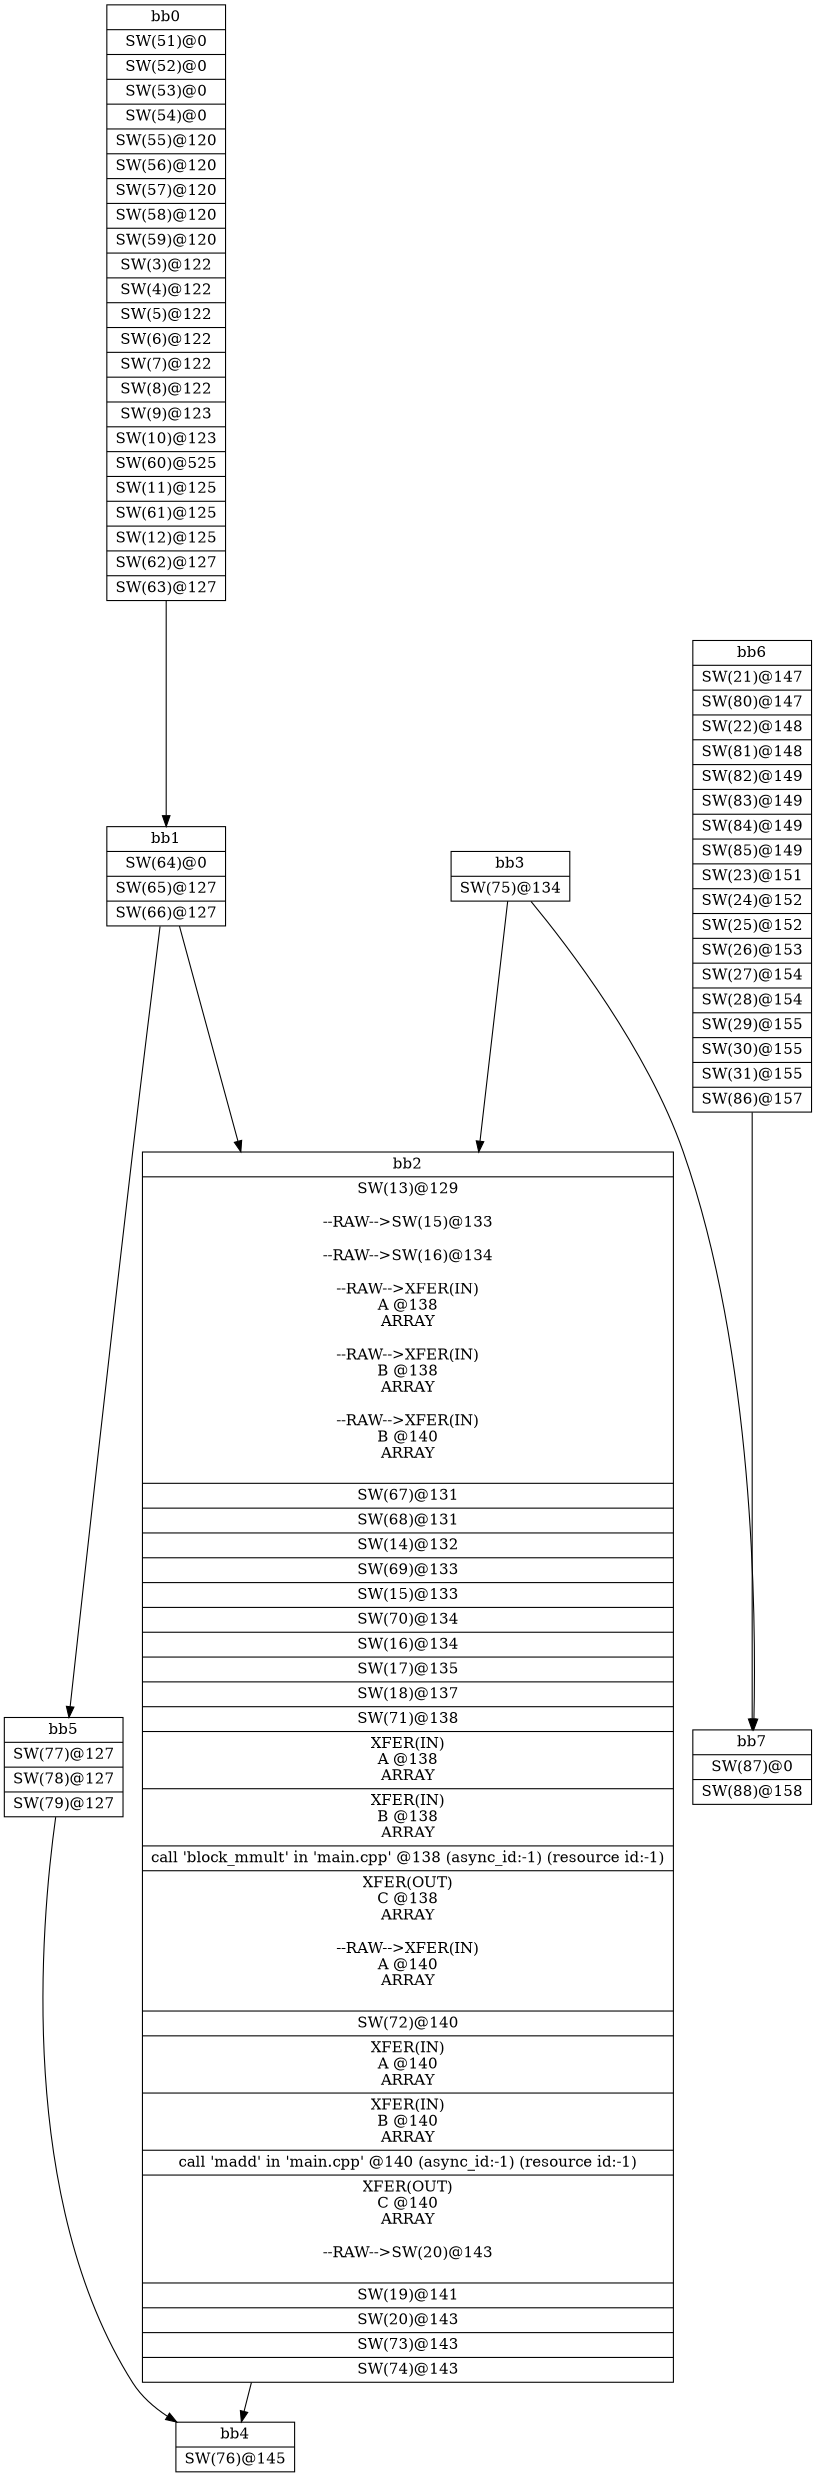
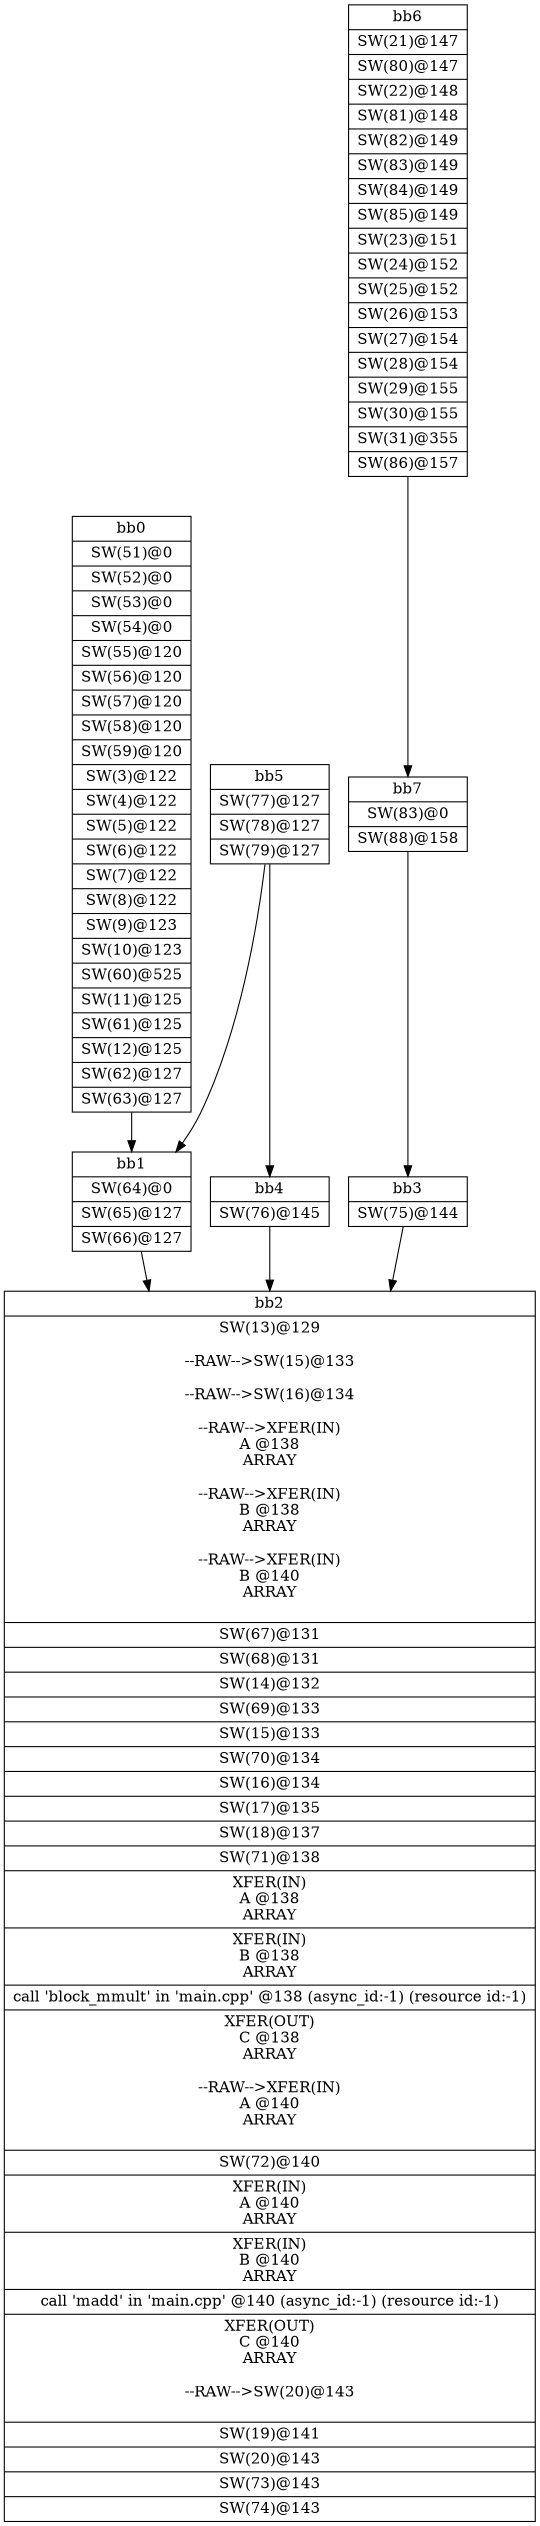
(510, 888) -> (408, 1214)
(752, 1074) -> (408, 439)
(719, 1287) -> (408, 1009)
(114, 1316) -> (238, 1008)
(752, 1767) -> (408, 814)
(248, 2397) -> (270, 1253)
